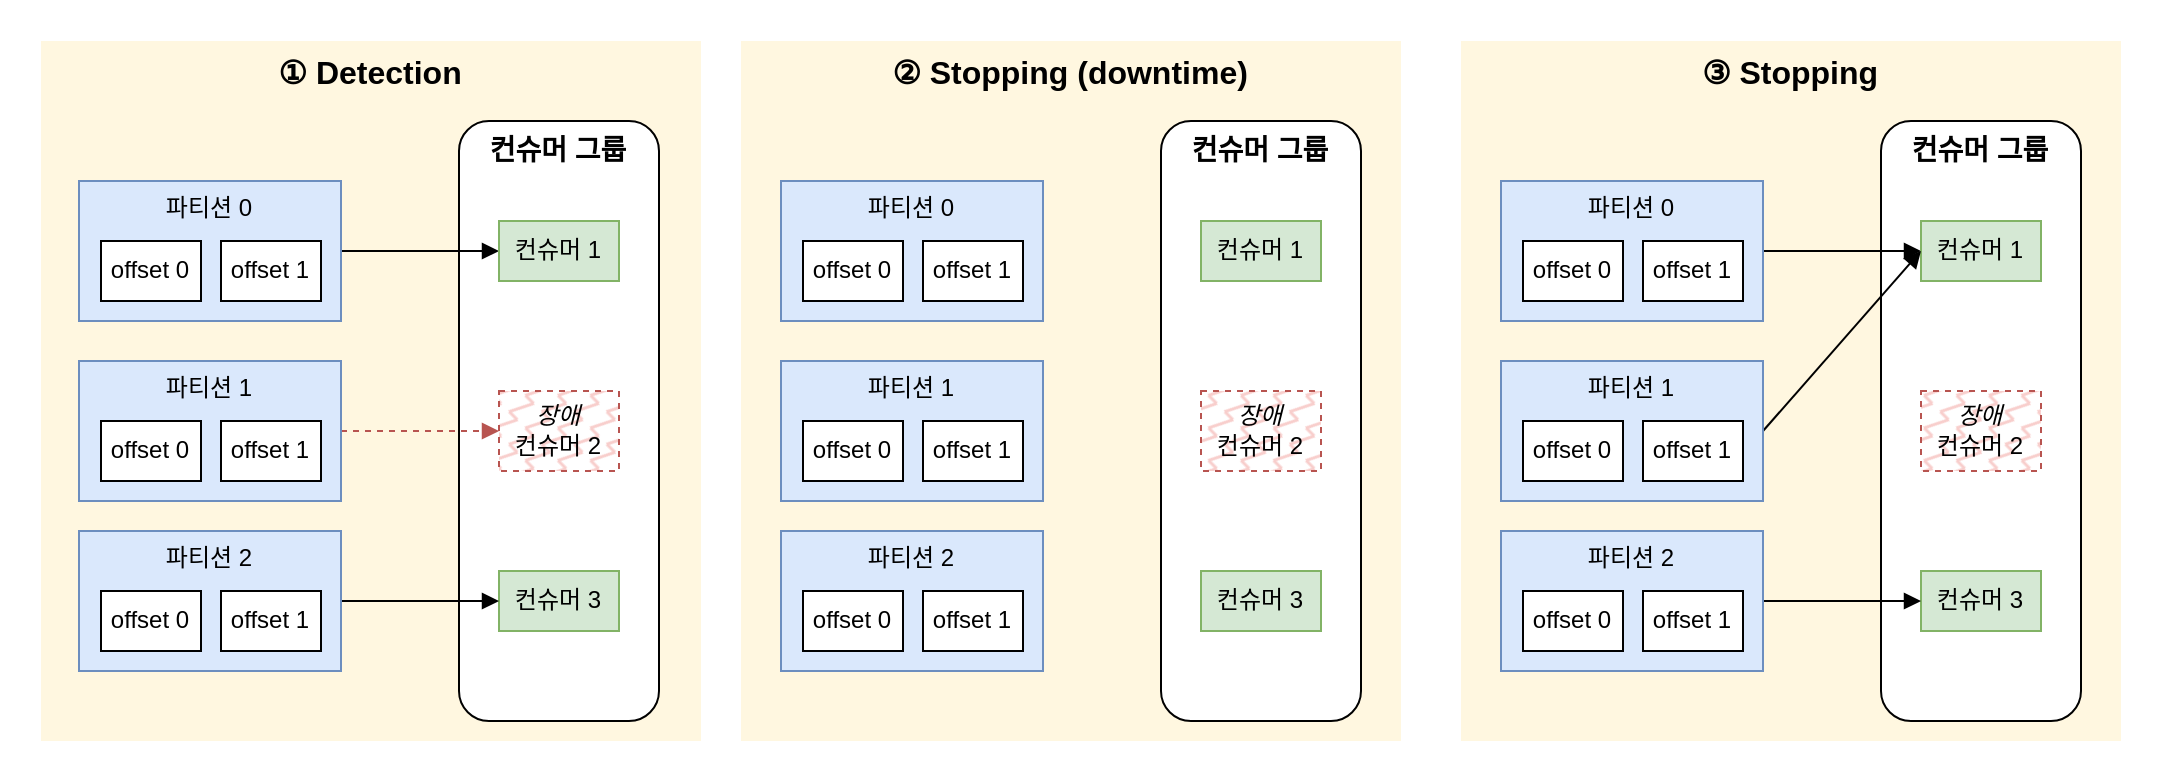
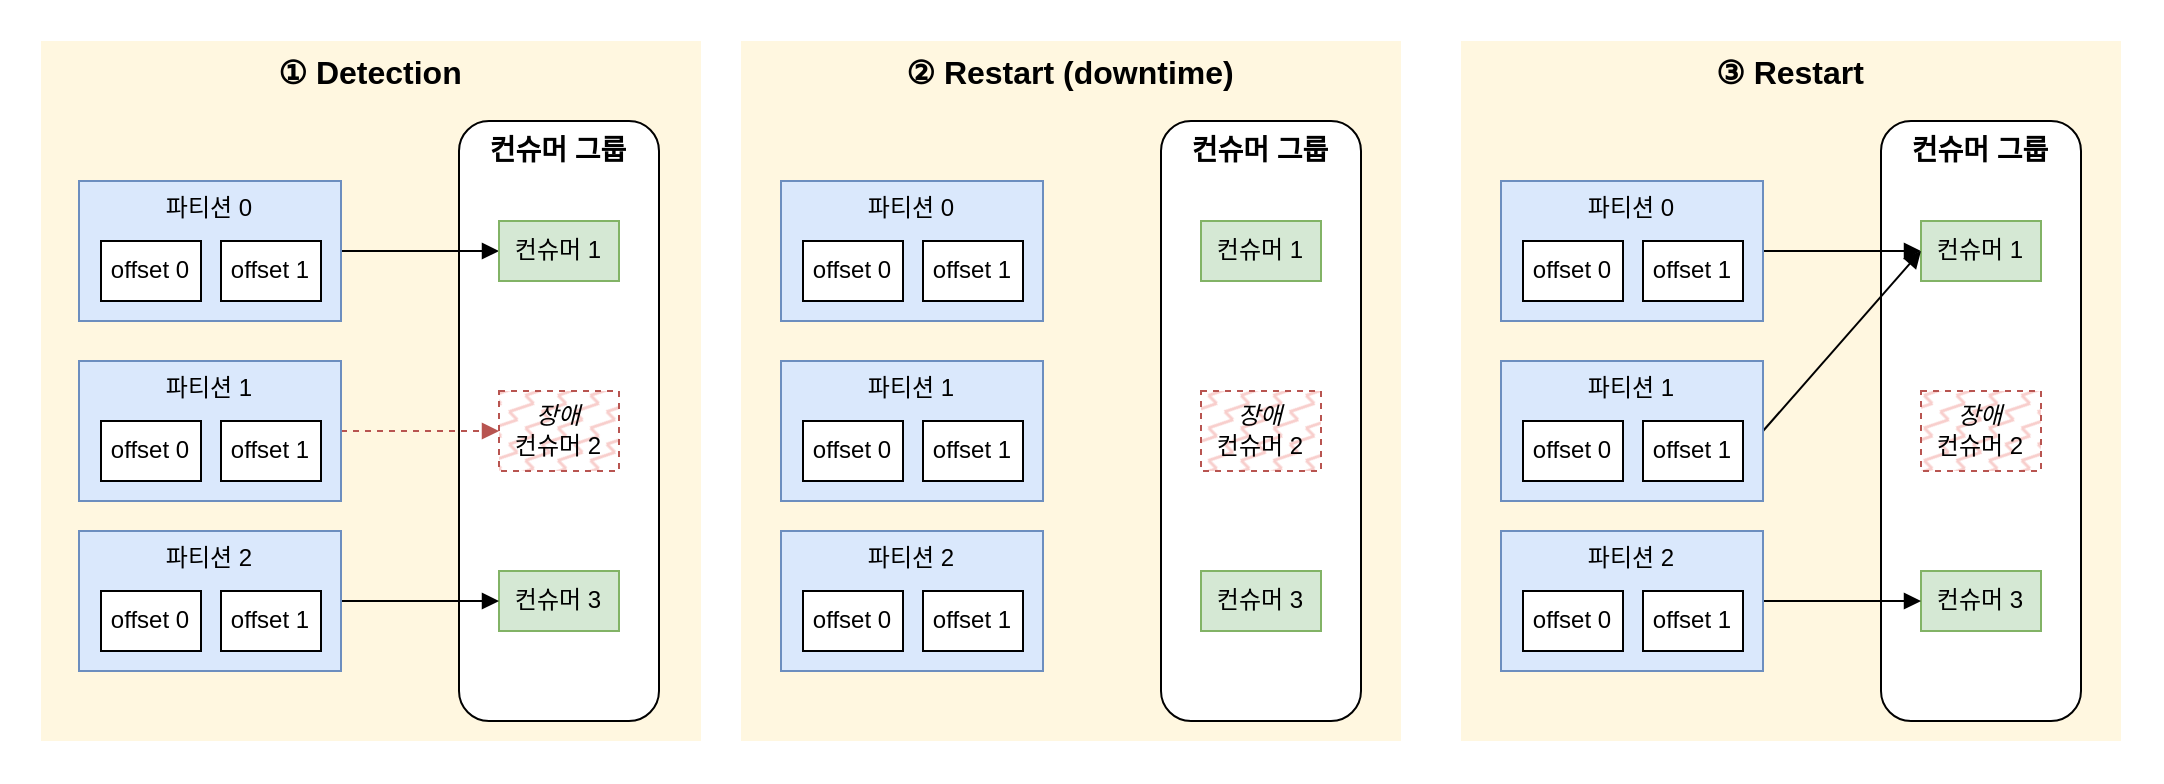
(1071, 74) -> (1071, 74)
(1791, 74) -> (1791, 74)
